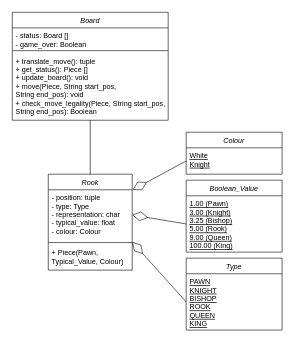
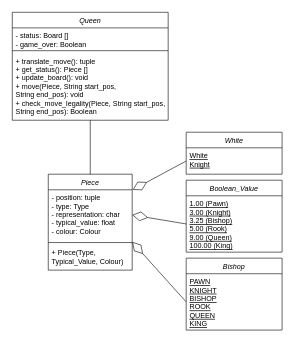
(90, 20) -> (90, 20)
(234, 140) -> (234, 140)
(90, 182) -> (90, 182)
(75, 253) -> (75, 253)
(234, 266) -> (234, 266)
